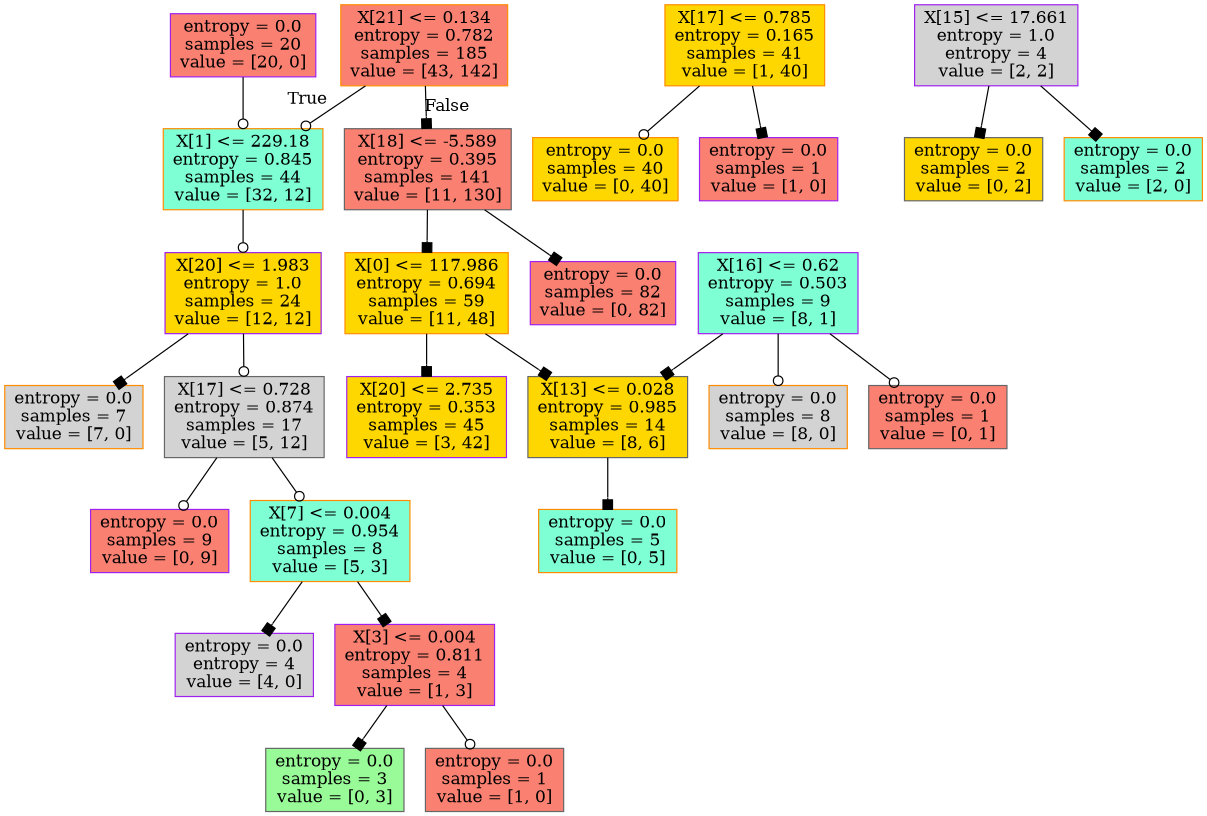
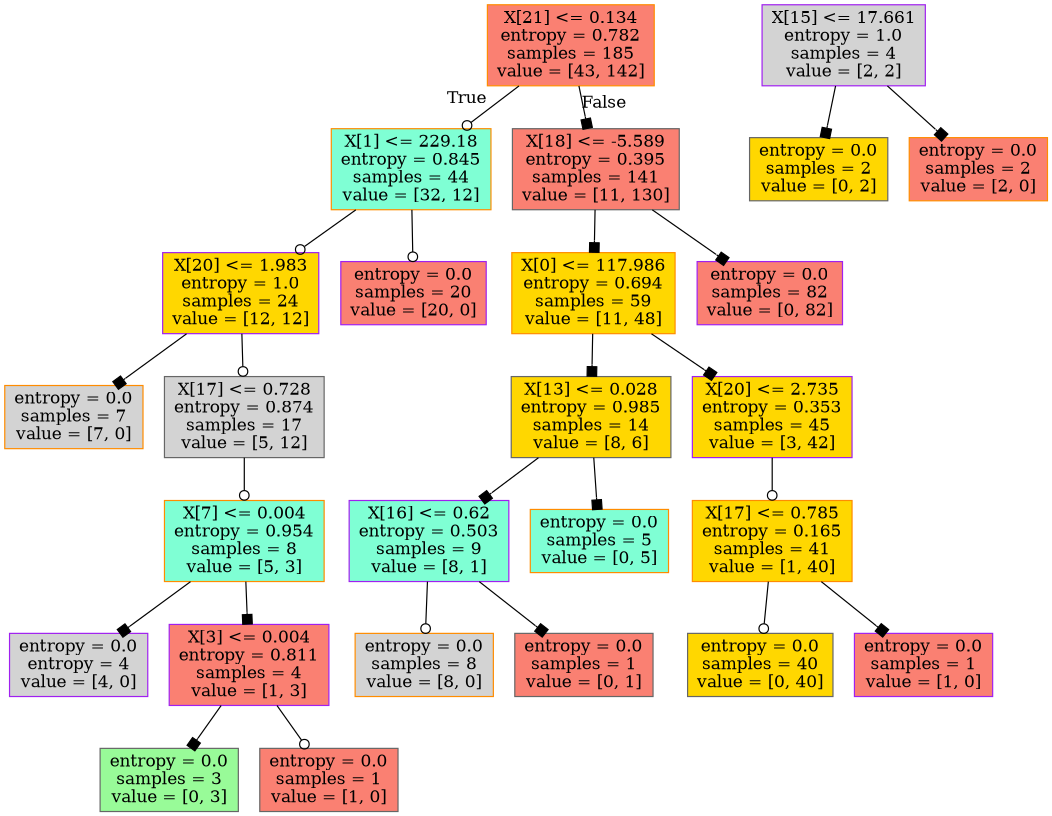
(996, 45) -> (844, 45)
(243, 98) -> (412, 231)
(605, 169) -> (760, 665)
(1133, 169) -> (978, 169)
(698, 351) -> (515, 475)
(860, 357) -> (507, 604)
none -> (772, 474)
(160, 541) -> none
